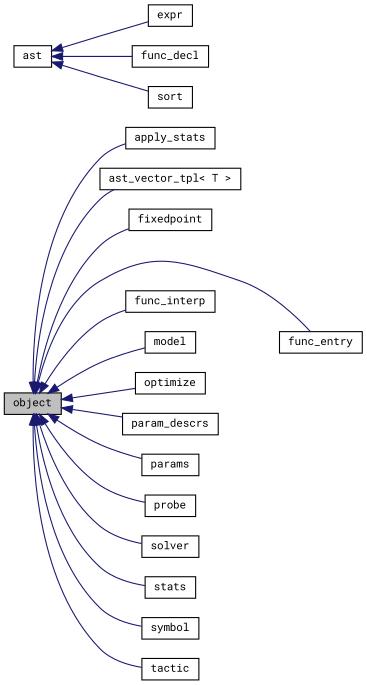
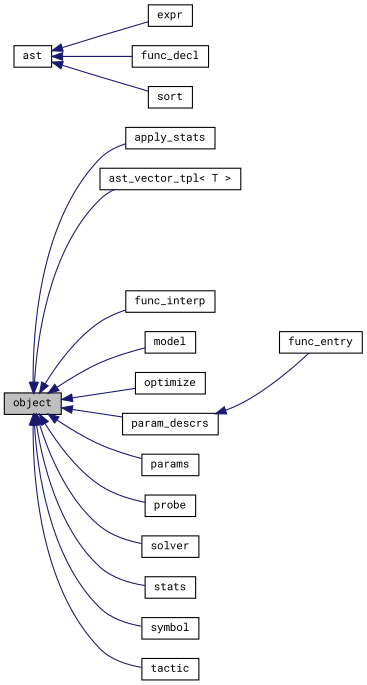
(170, 220) -> none
(153, 262) -> (270, 386)
